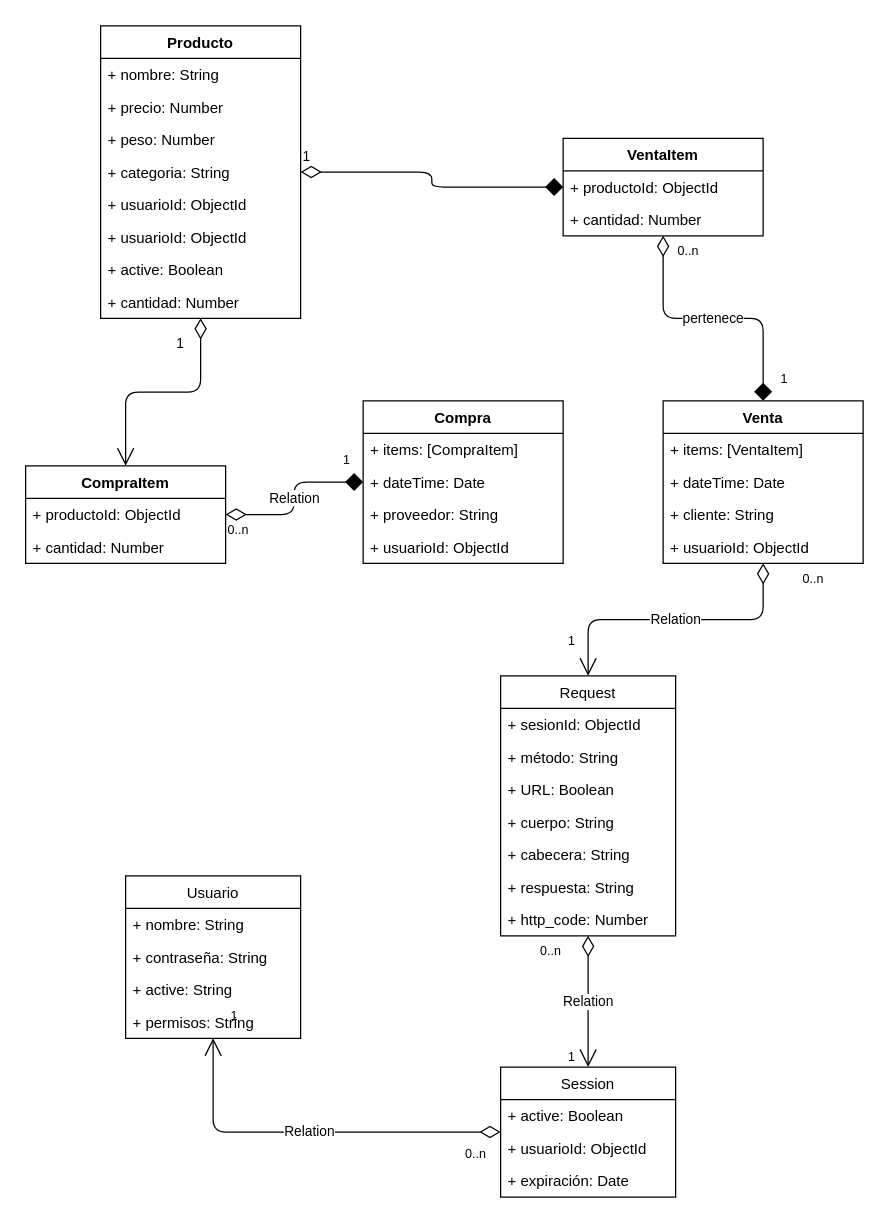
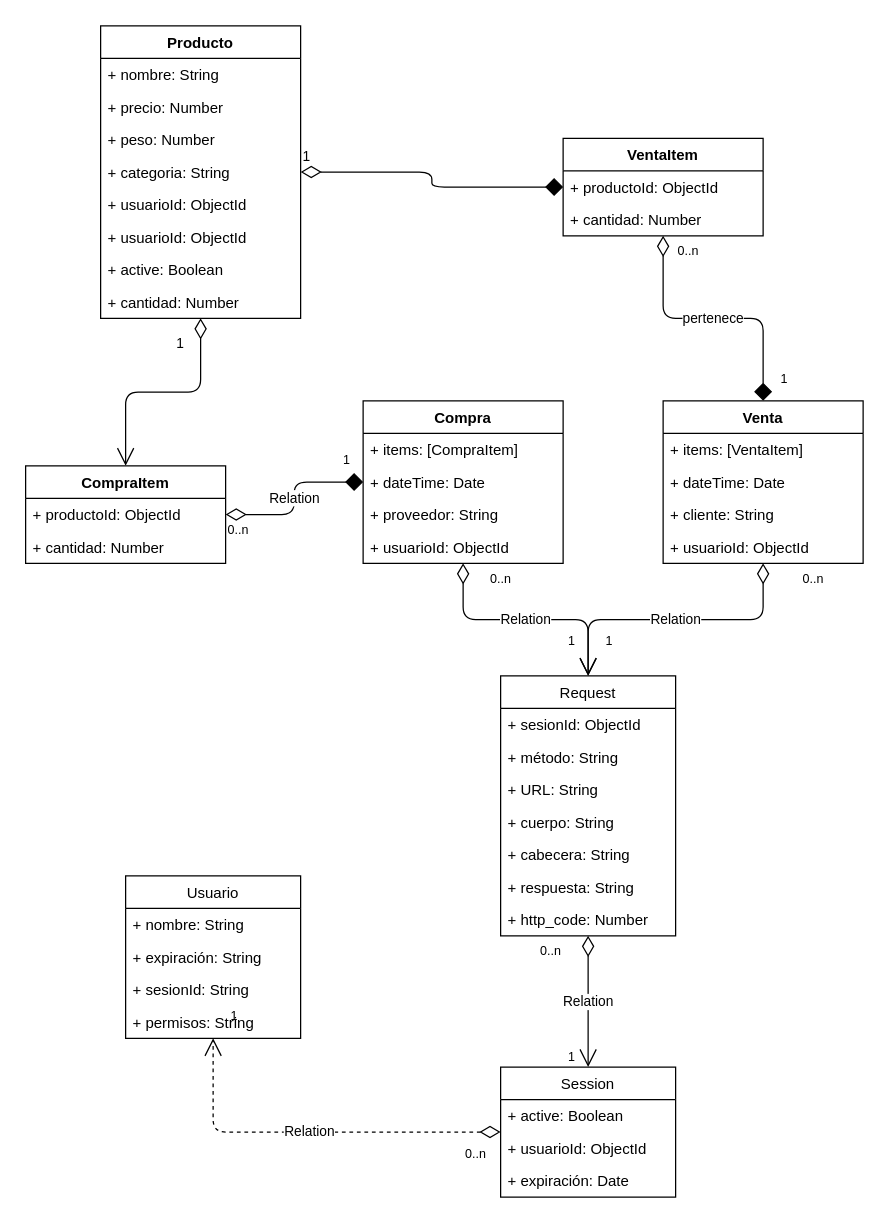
none -> (511, 619)
(559, 790) -> (554, 790)
(209, 958) -> (205, 958)
(190, 990) -> (198, 990)
(213, 1116) -> (213, 1116)
